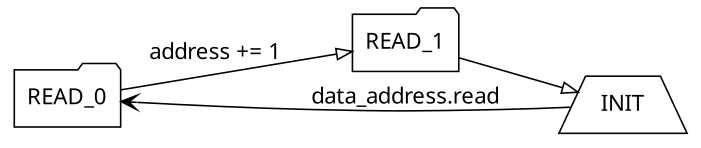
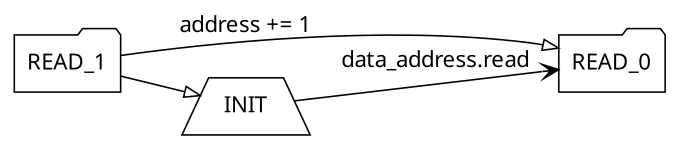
(229, 72) -> (332, 36)
